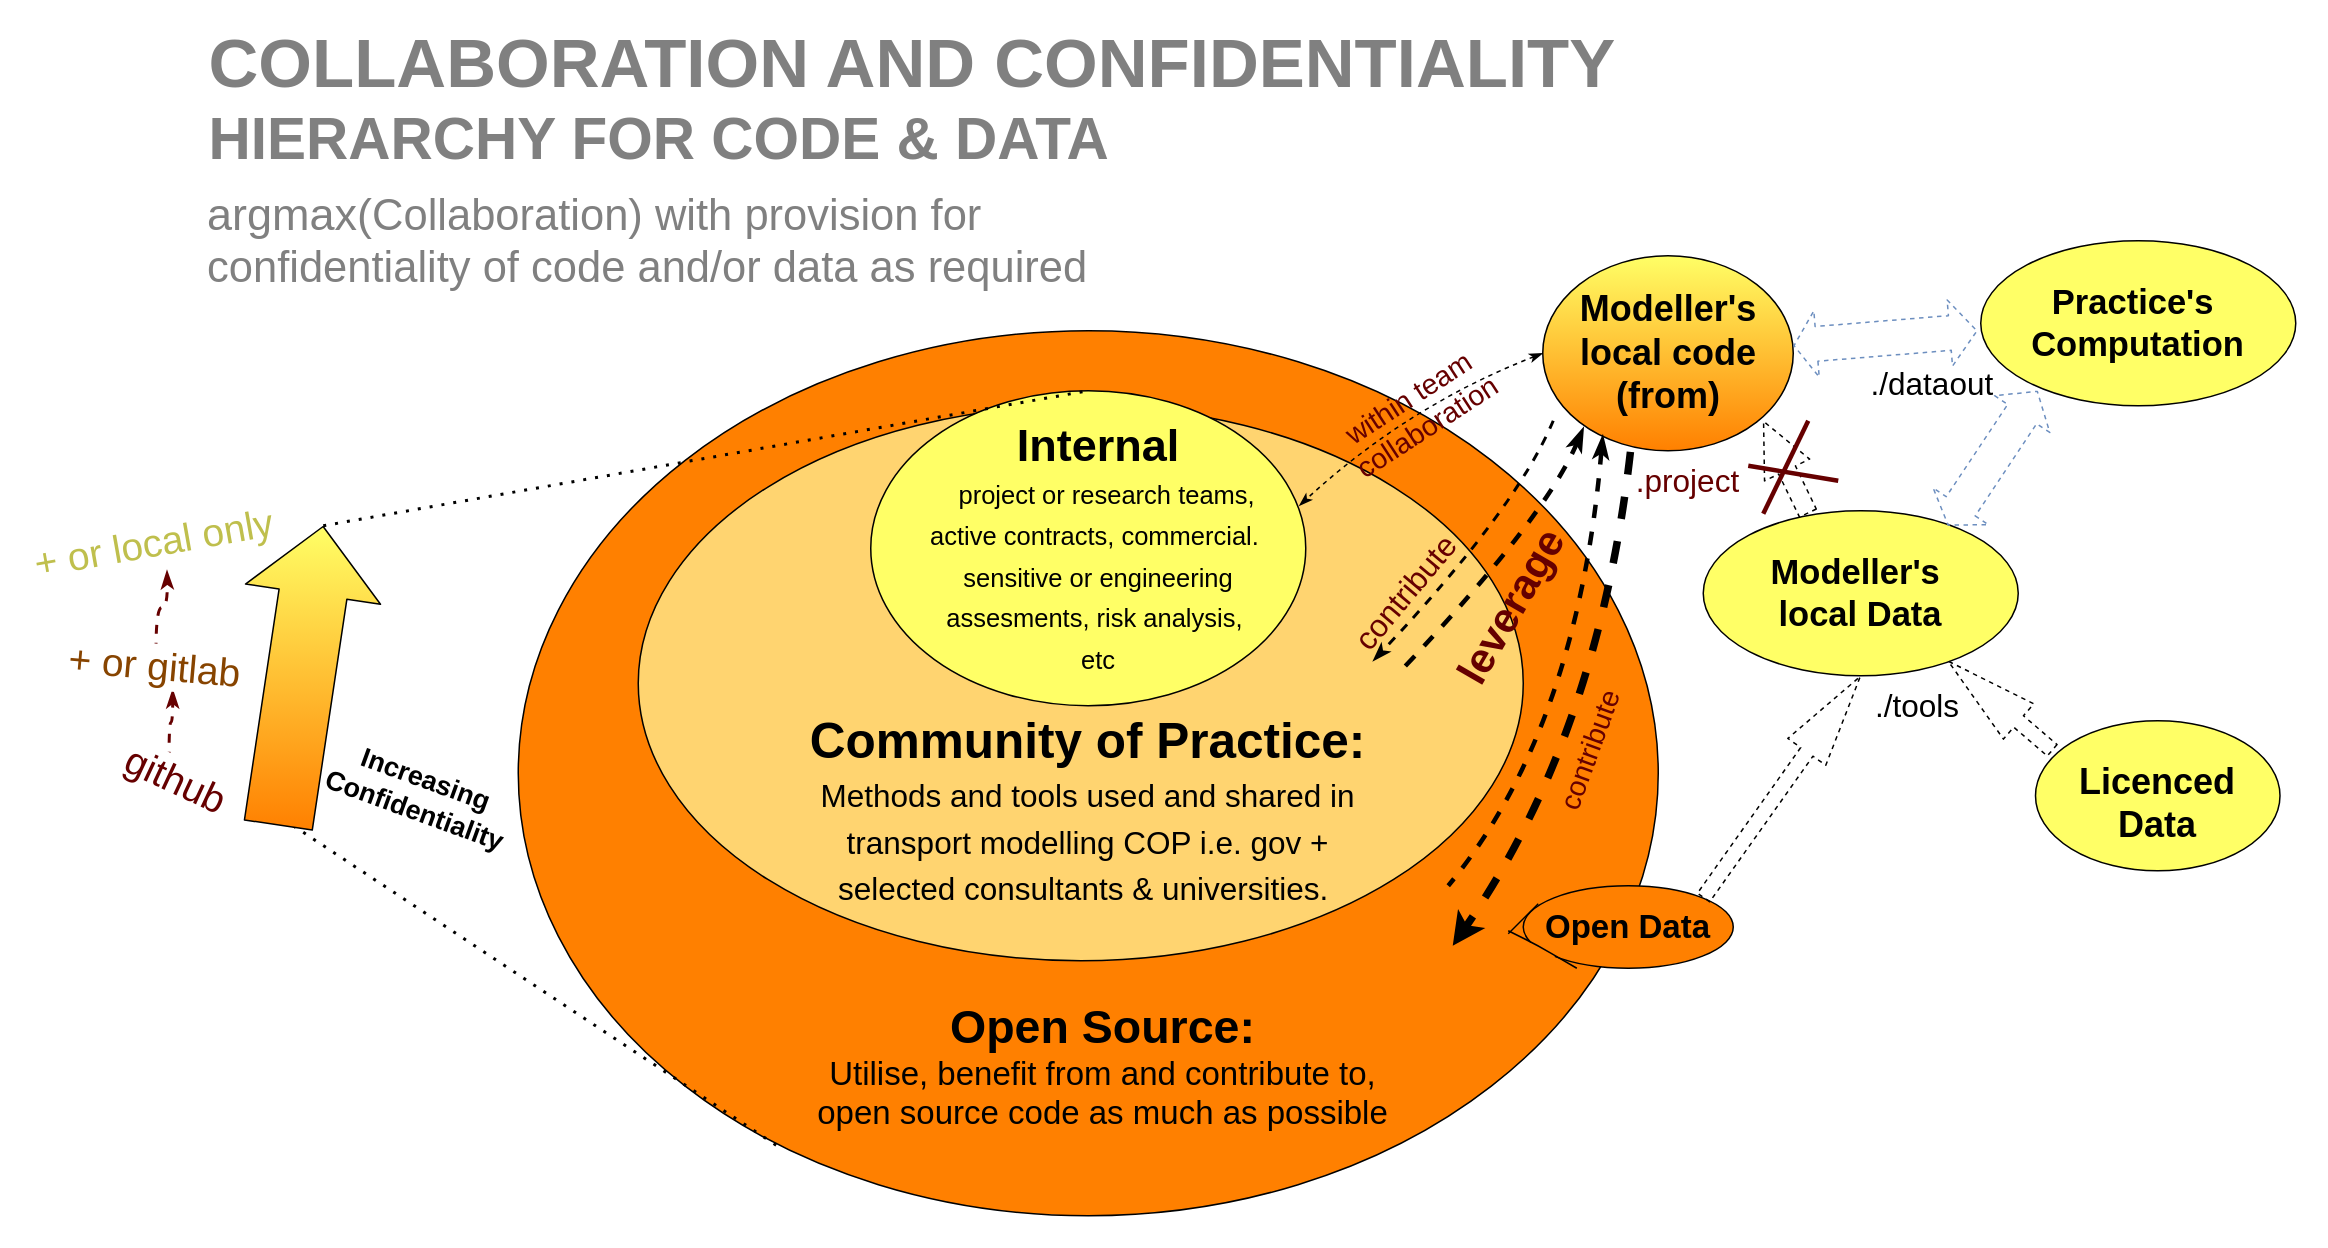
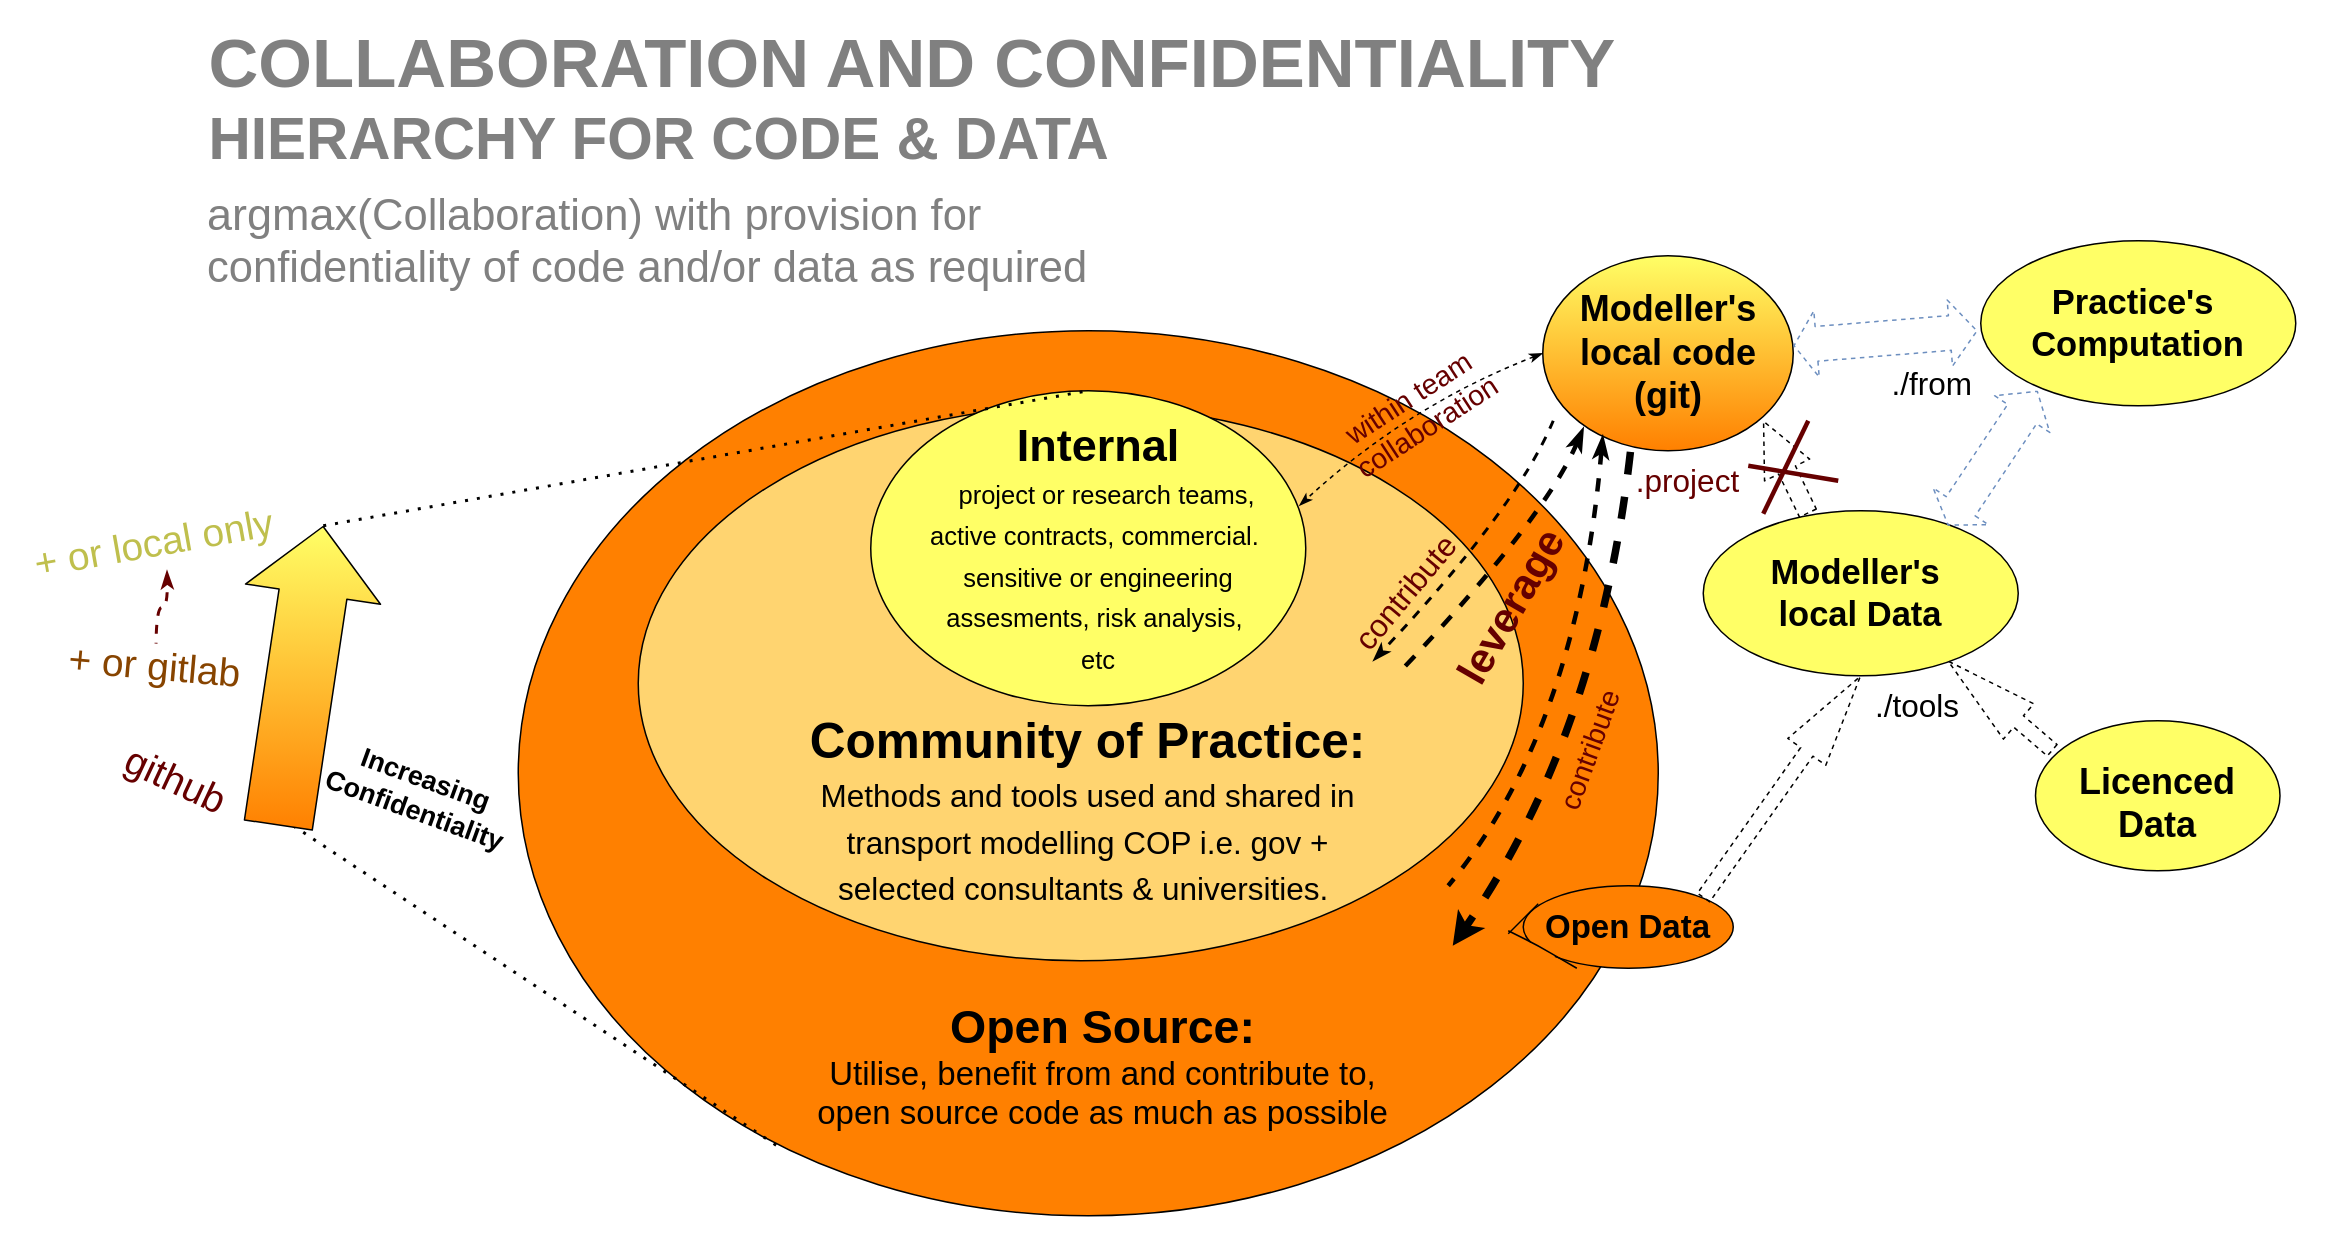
(1669, 353) -> (1669, 353)
(1928, 383) -> (1928, 383)
(171, 723) -> none
